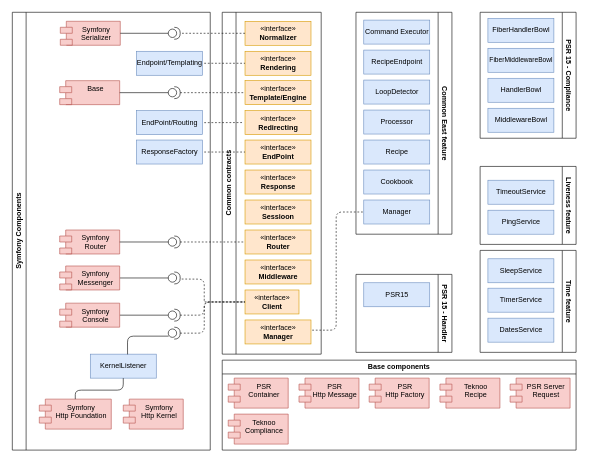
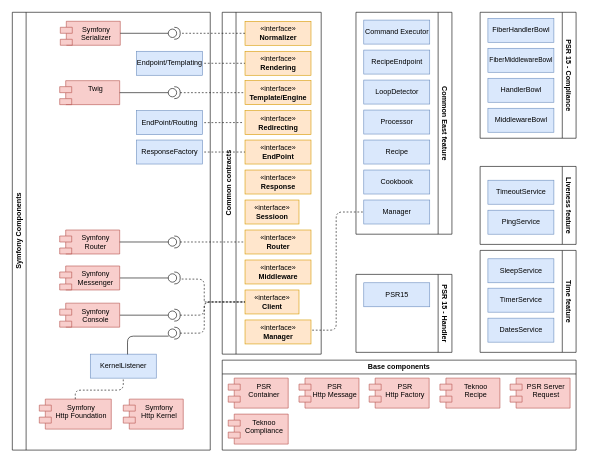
(95, 89) -> (95, 89)
(278, 212) -> (272, 212)
(100, 390) -> (100, 390)
